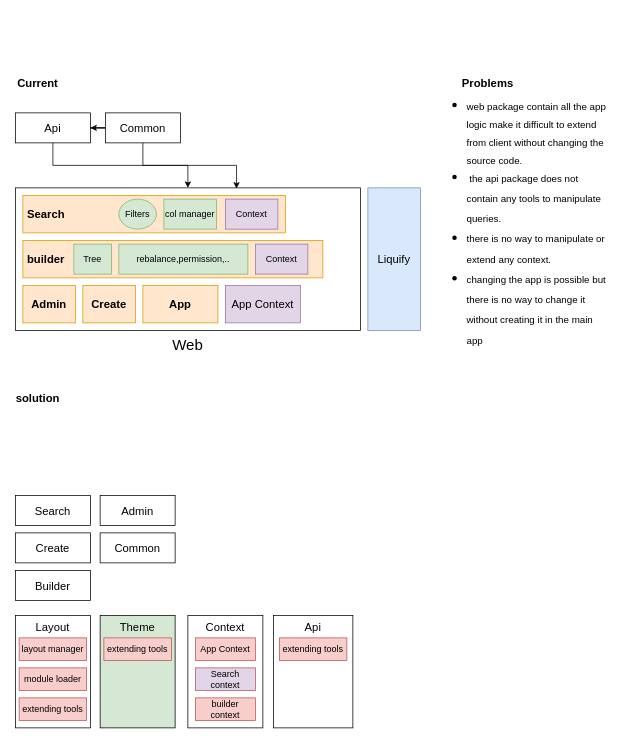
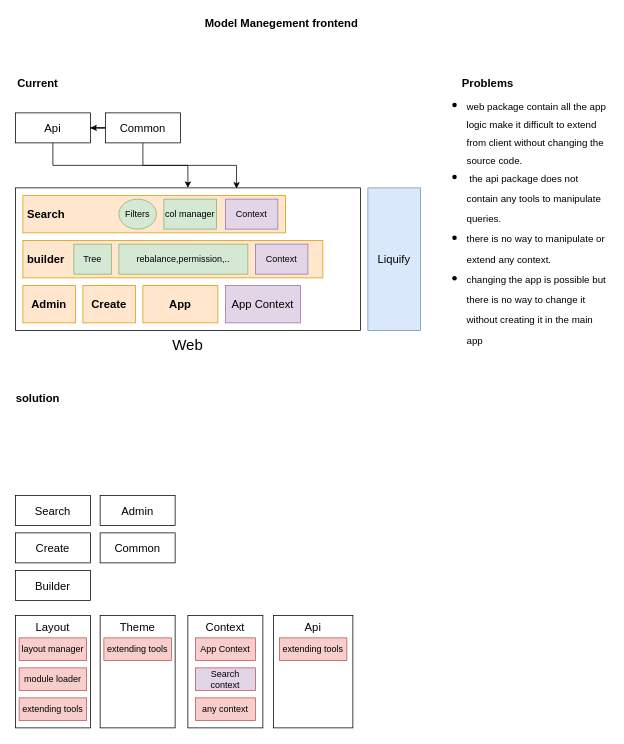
none -> (282, 23)
(138, 672) -> (138, 672)
(225, 709) -> (225, 709)
